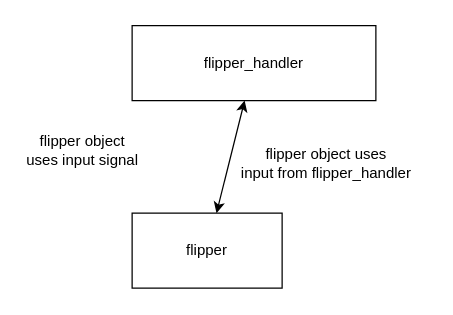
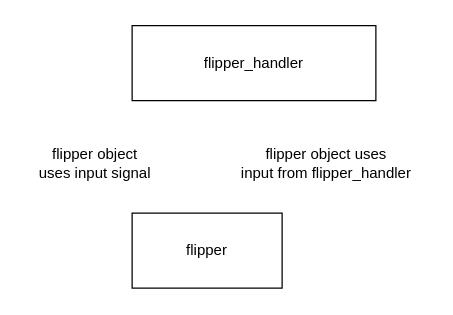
(82, 151) -> (94, 163)
(230, 157) -> none
